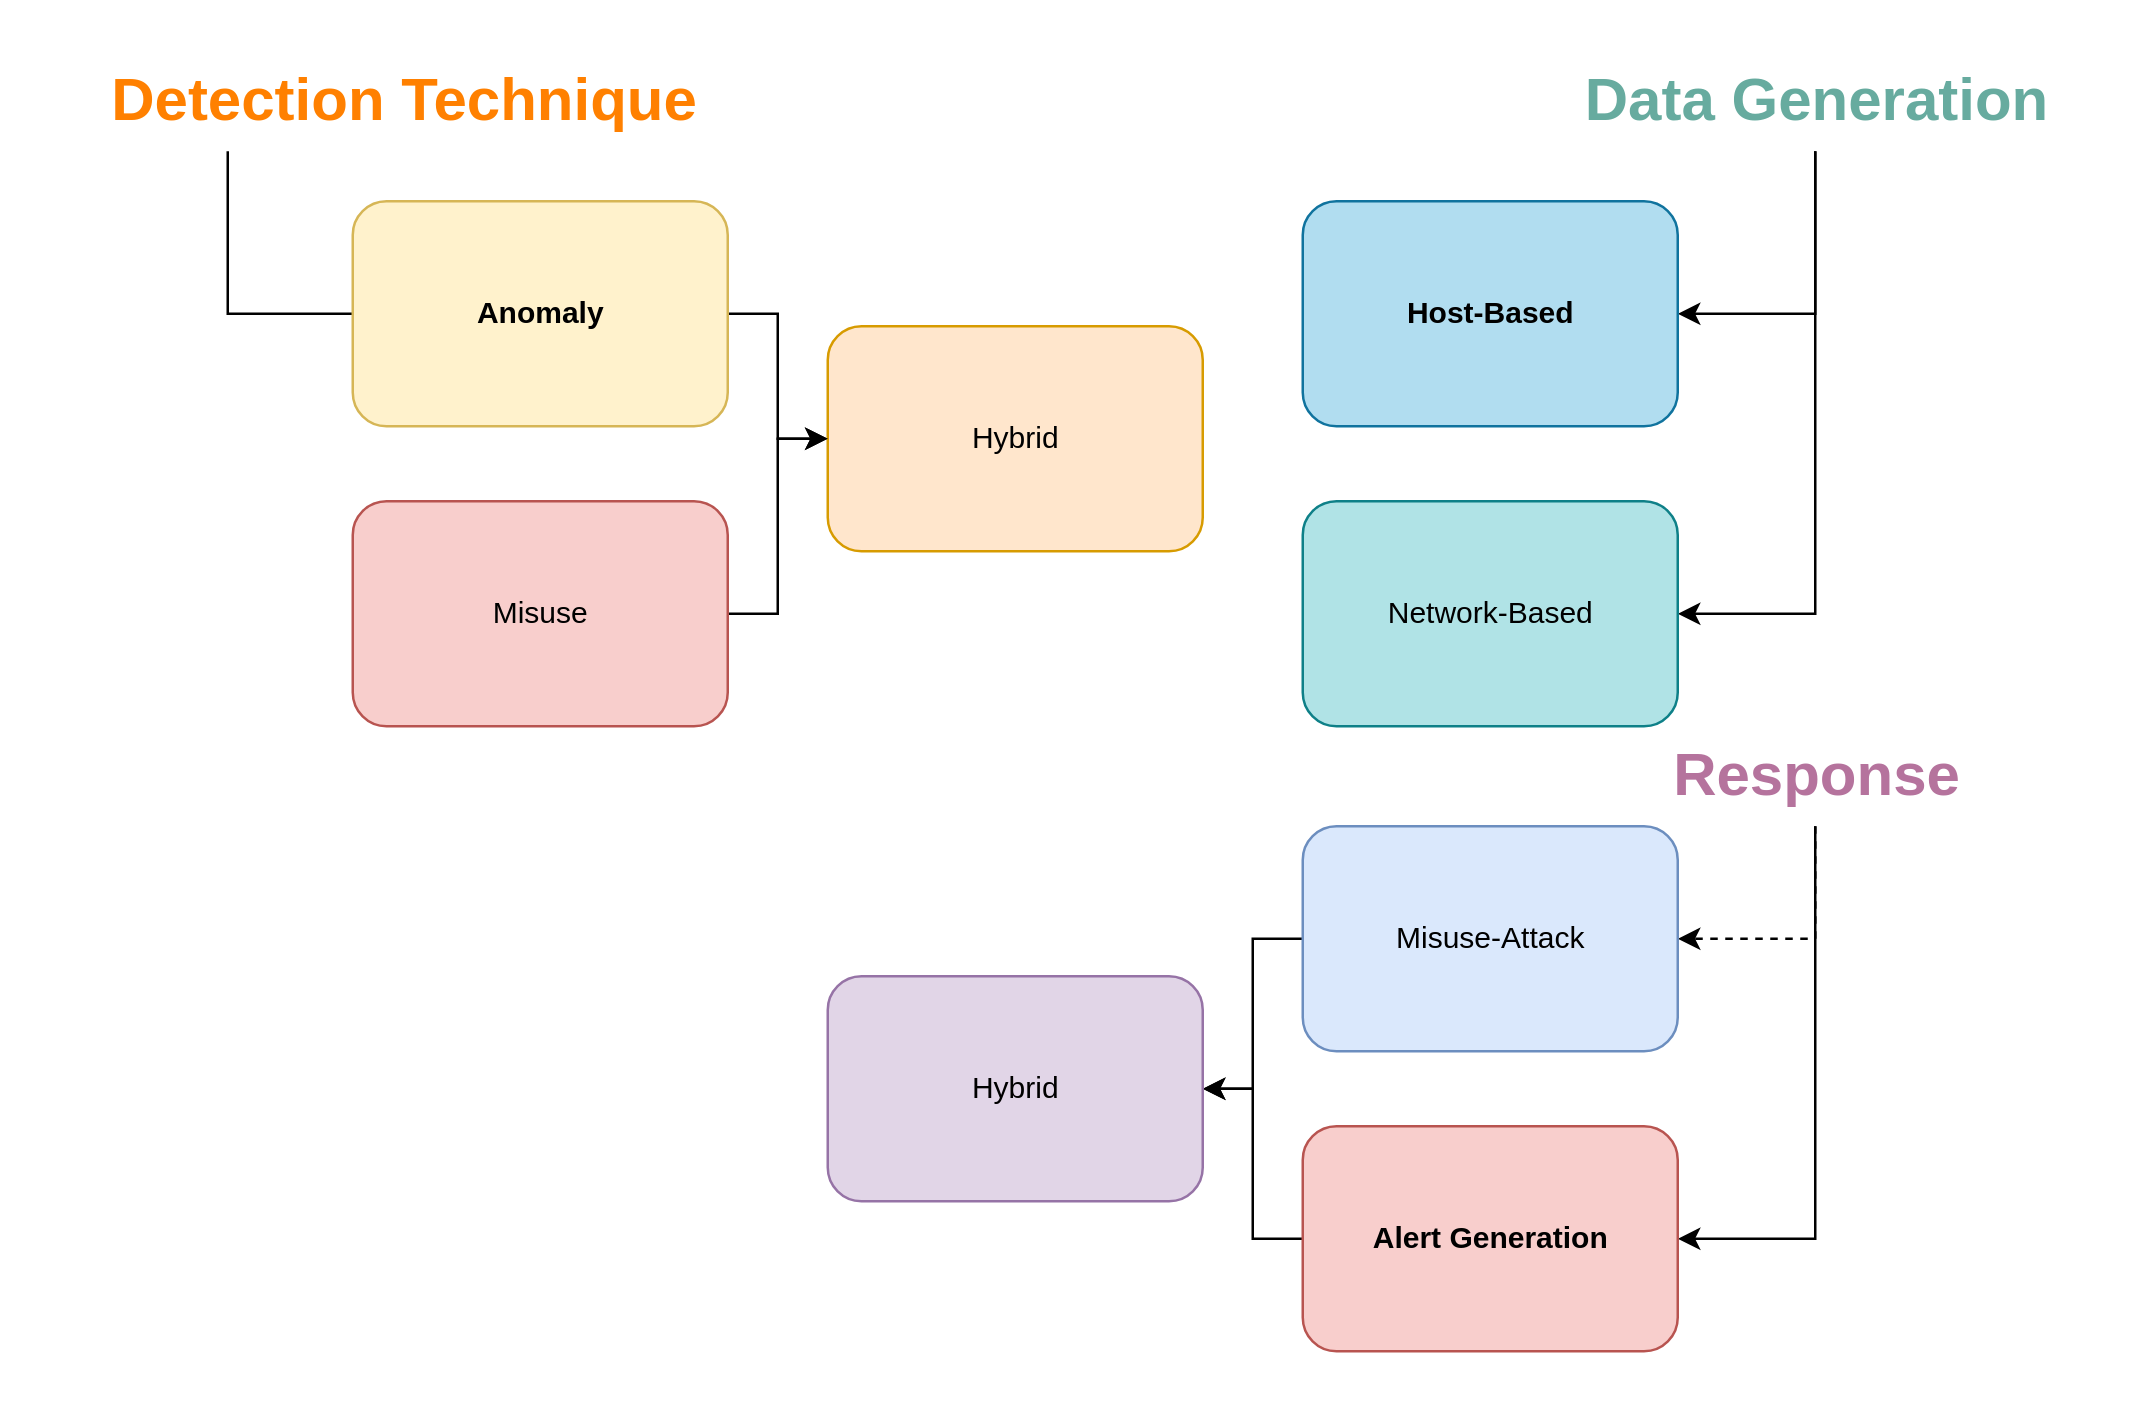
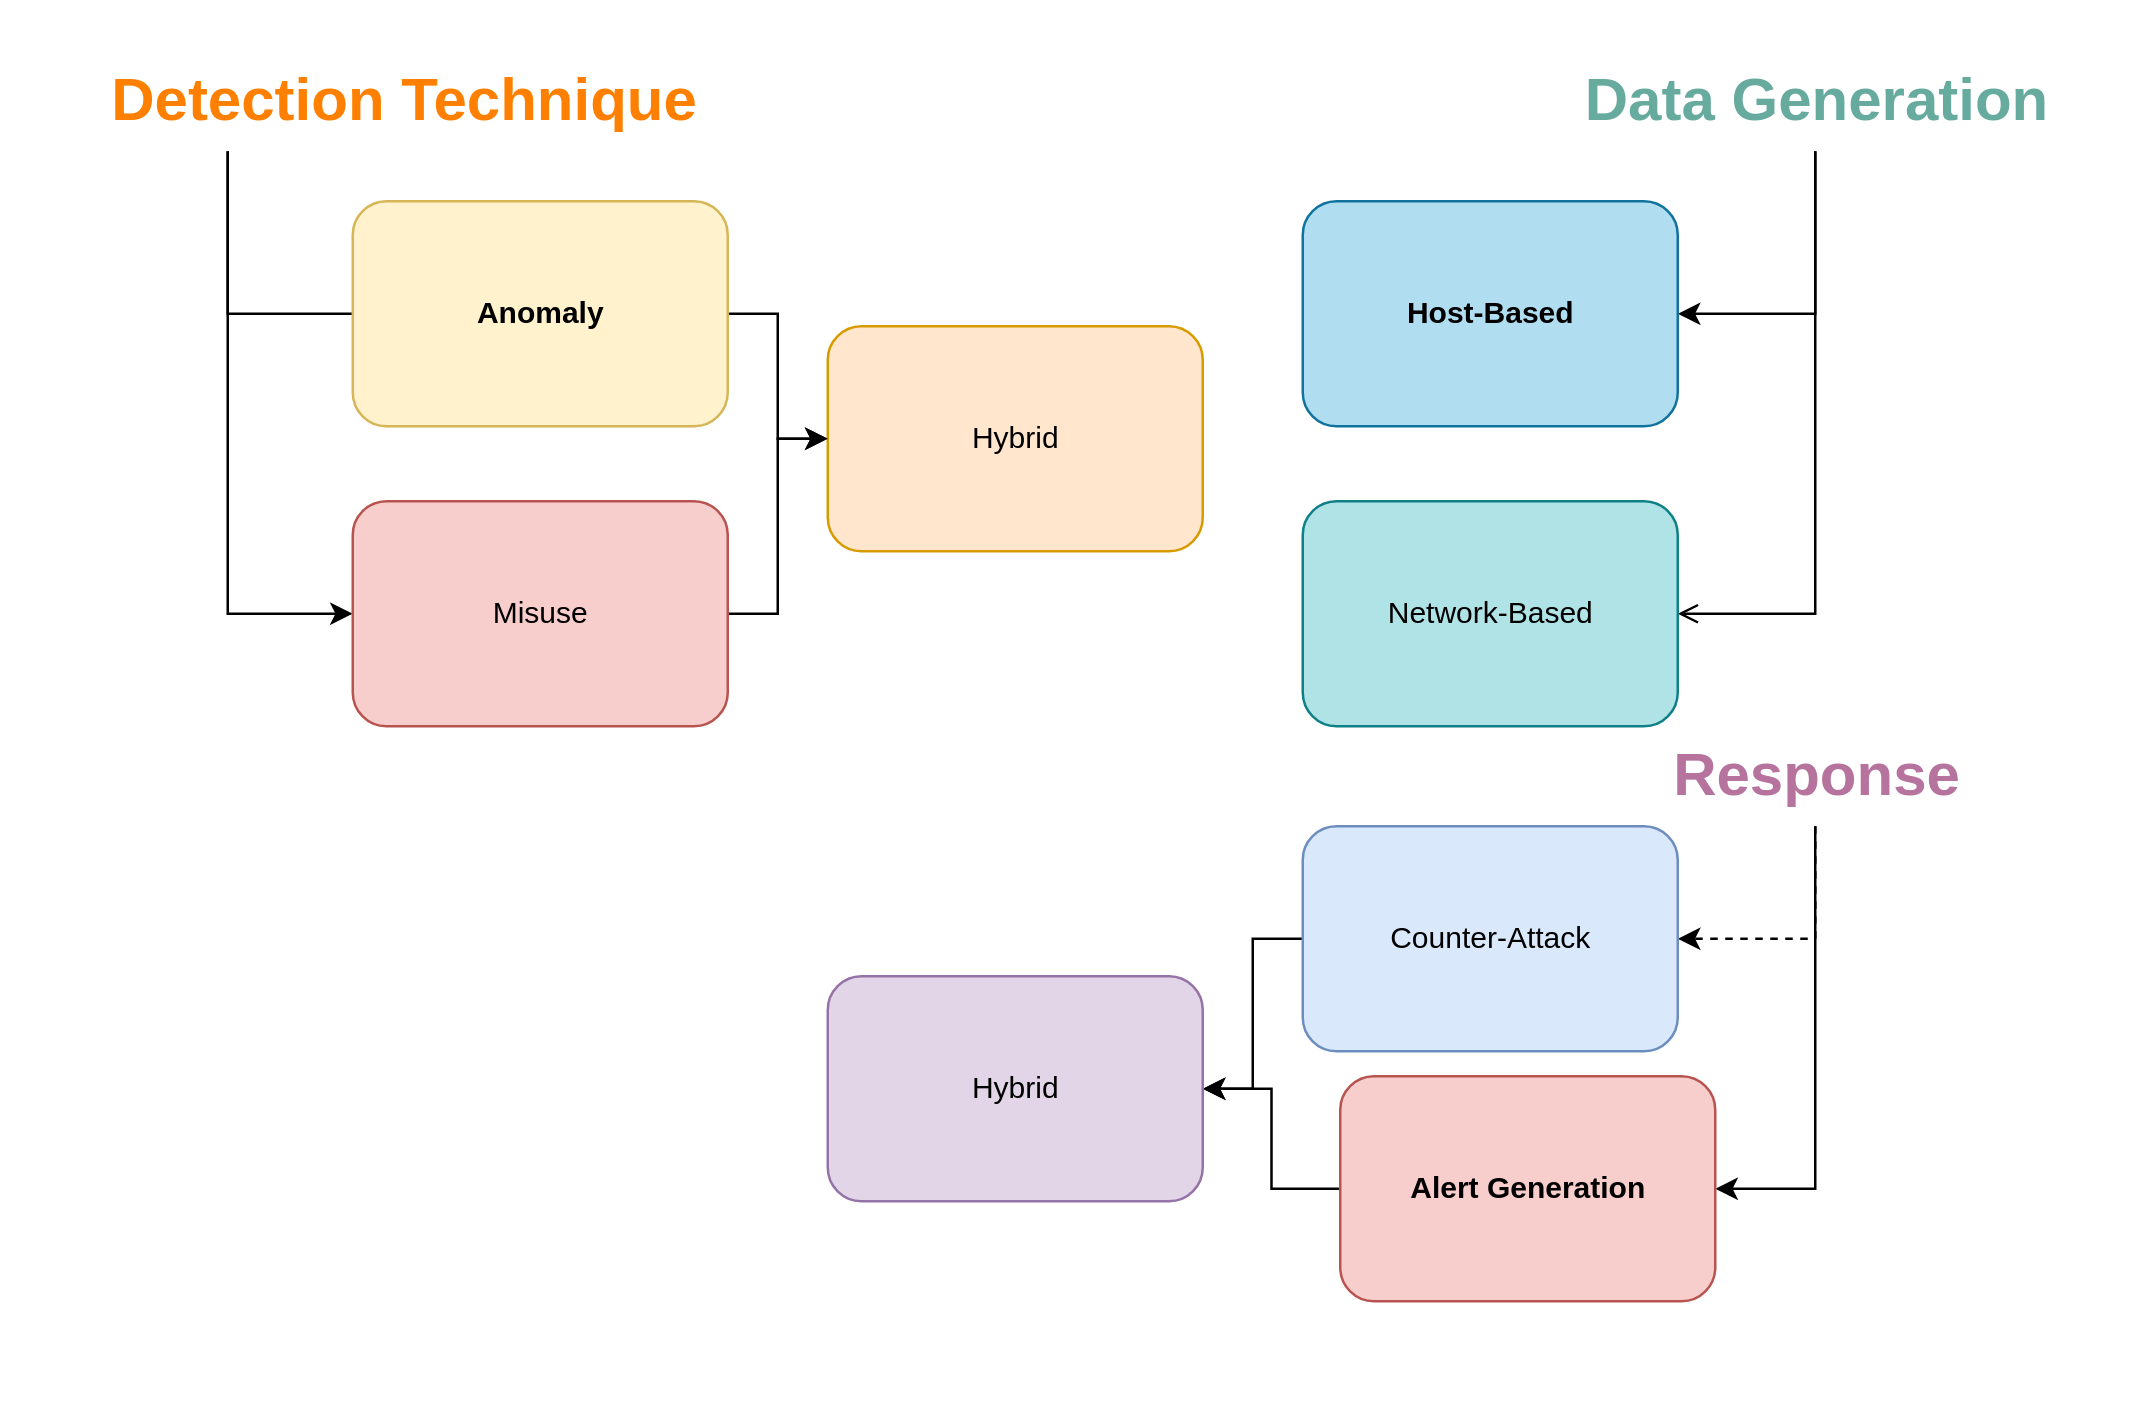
none -> (228, 521)
(1695, 614) -> (1691, 614)
(1491, 939) -> (1491, 939)
(1490, 1239) -> (1528, 1189)
